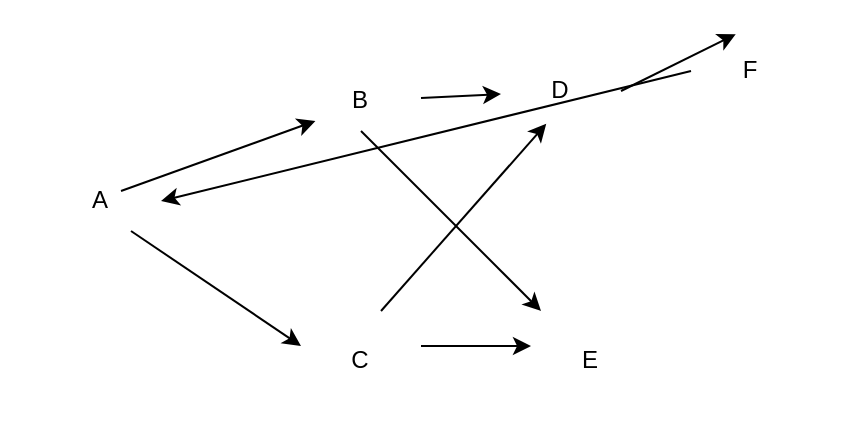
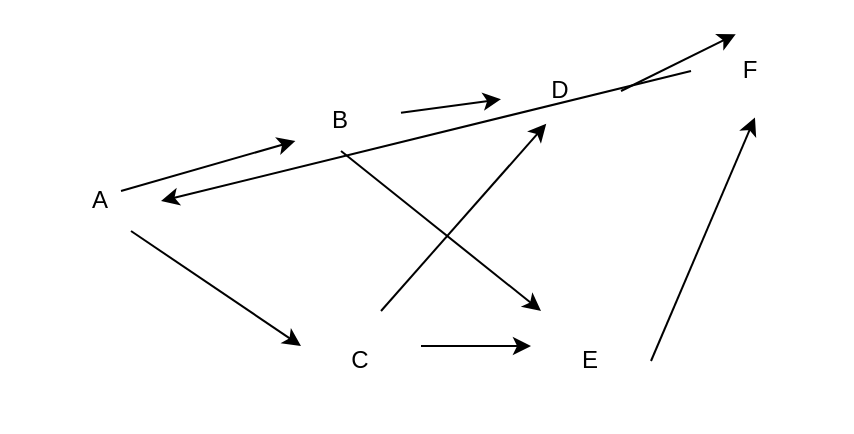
(361, 101) -> (341, 121)
none -> (700, 245)
